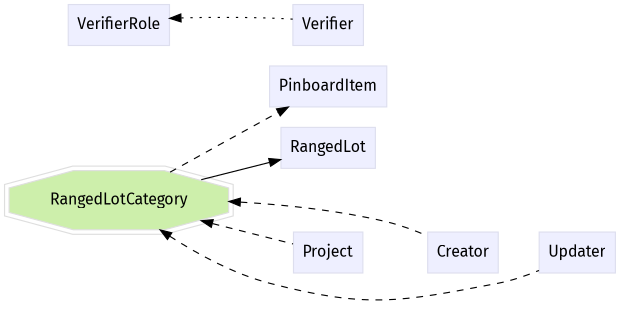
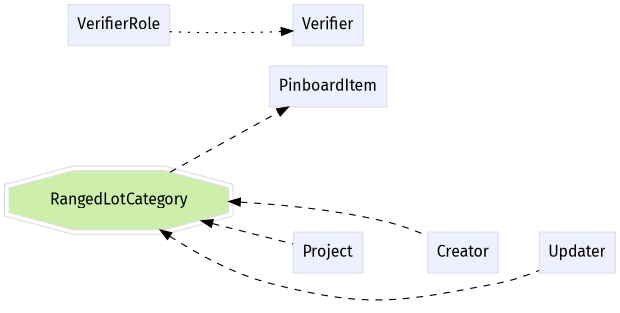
(237, 17) -> (225, 33)
(328, 148) -> none
